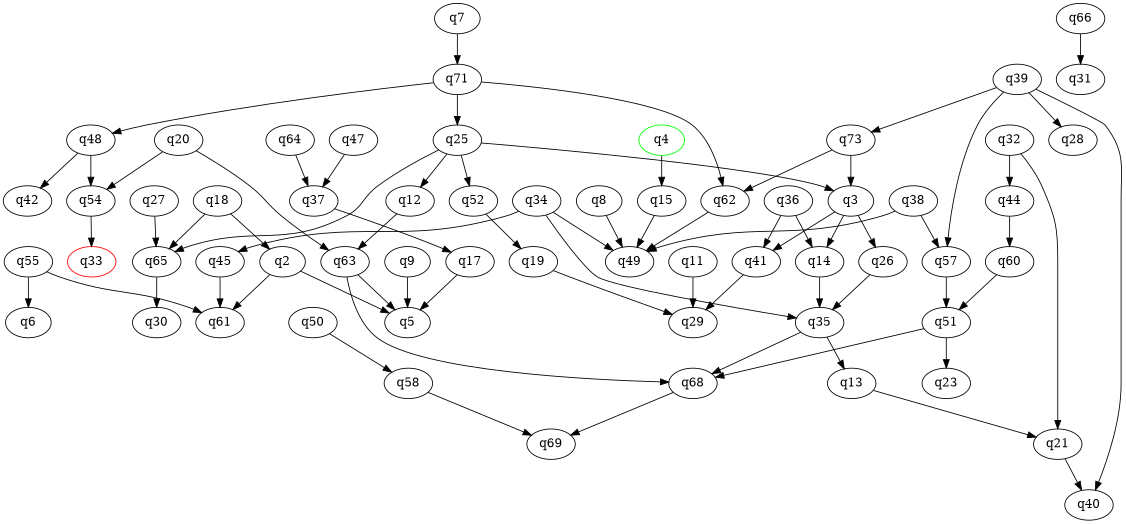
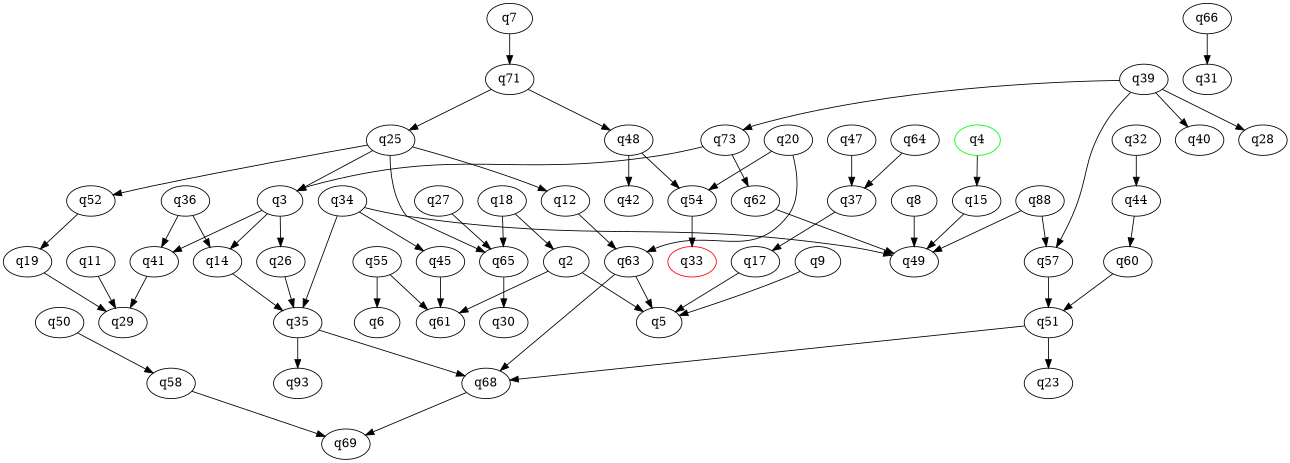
(619, 100) -> none
(913, 201) -> (1040, 201)
(852, 383) -> (298, 383)
(1058, 444) -> none
